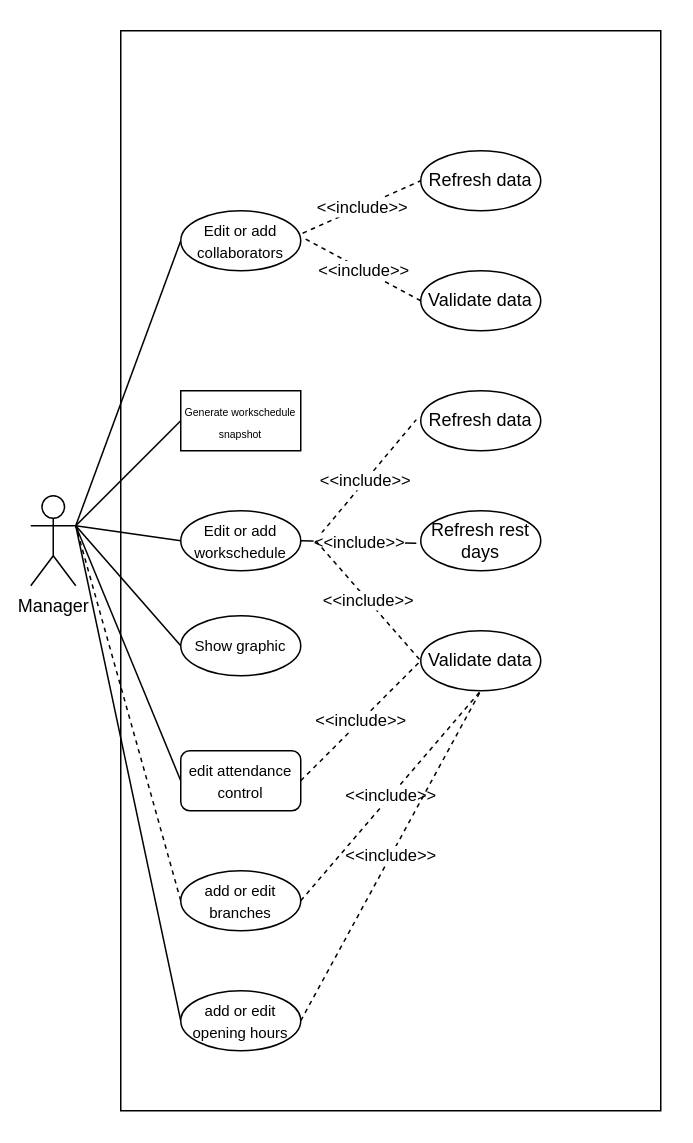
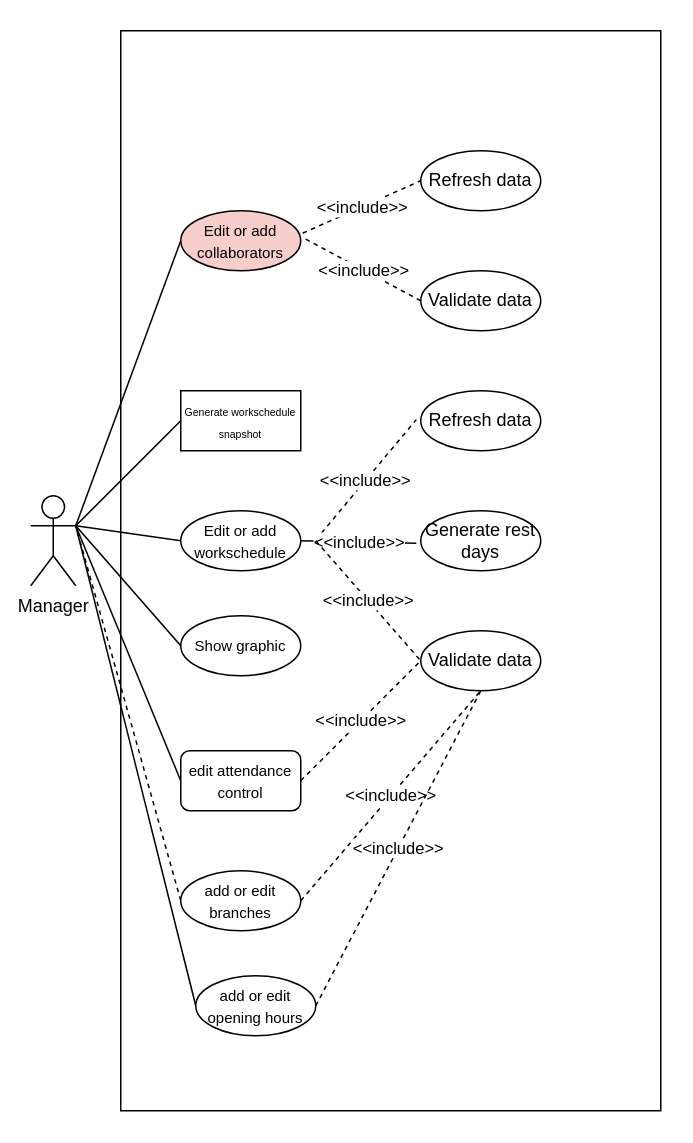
(241, 241) -> (241, 241)
(481, 541) -> (481, 541)
(241, 1021) -> (256, 1006)
